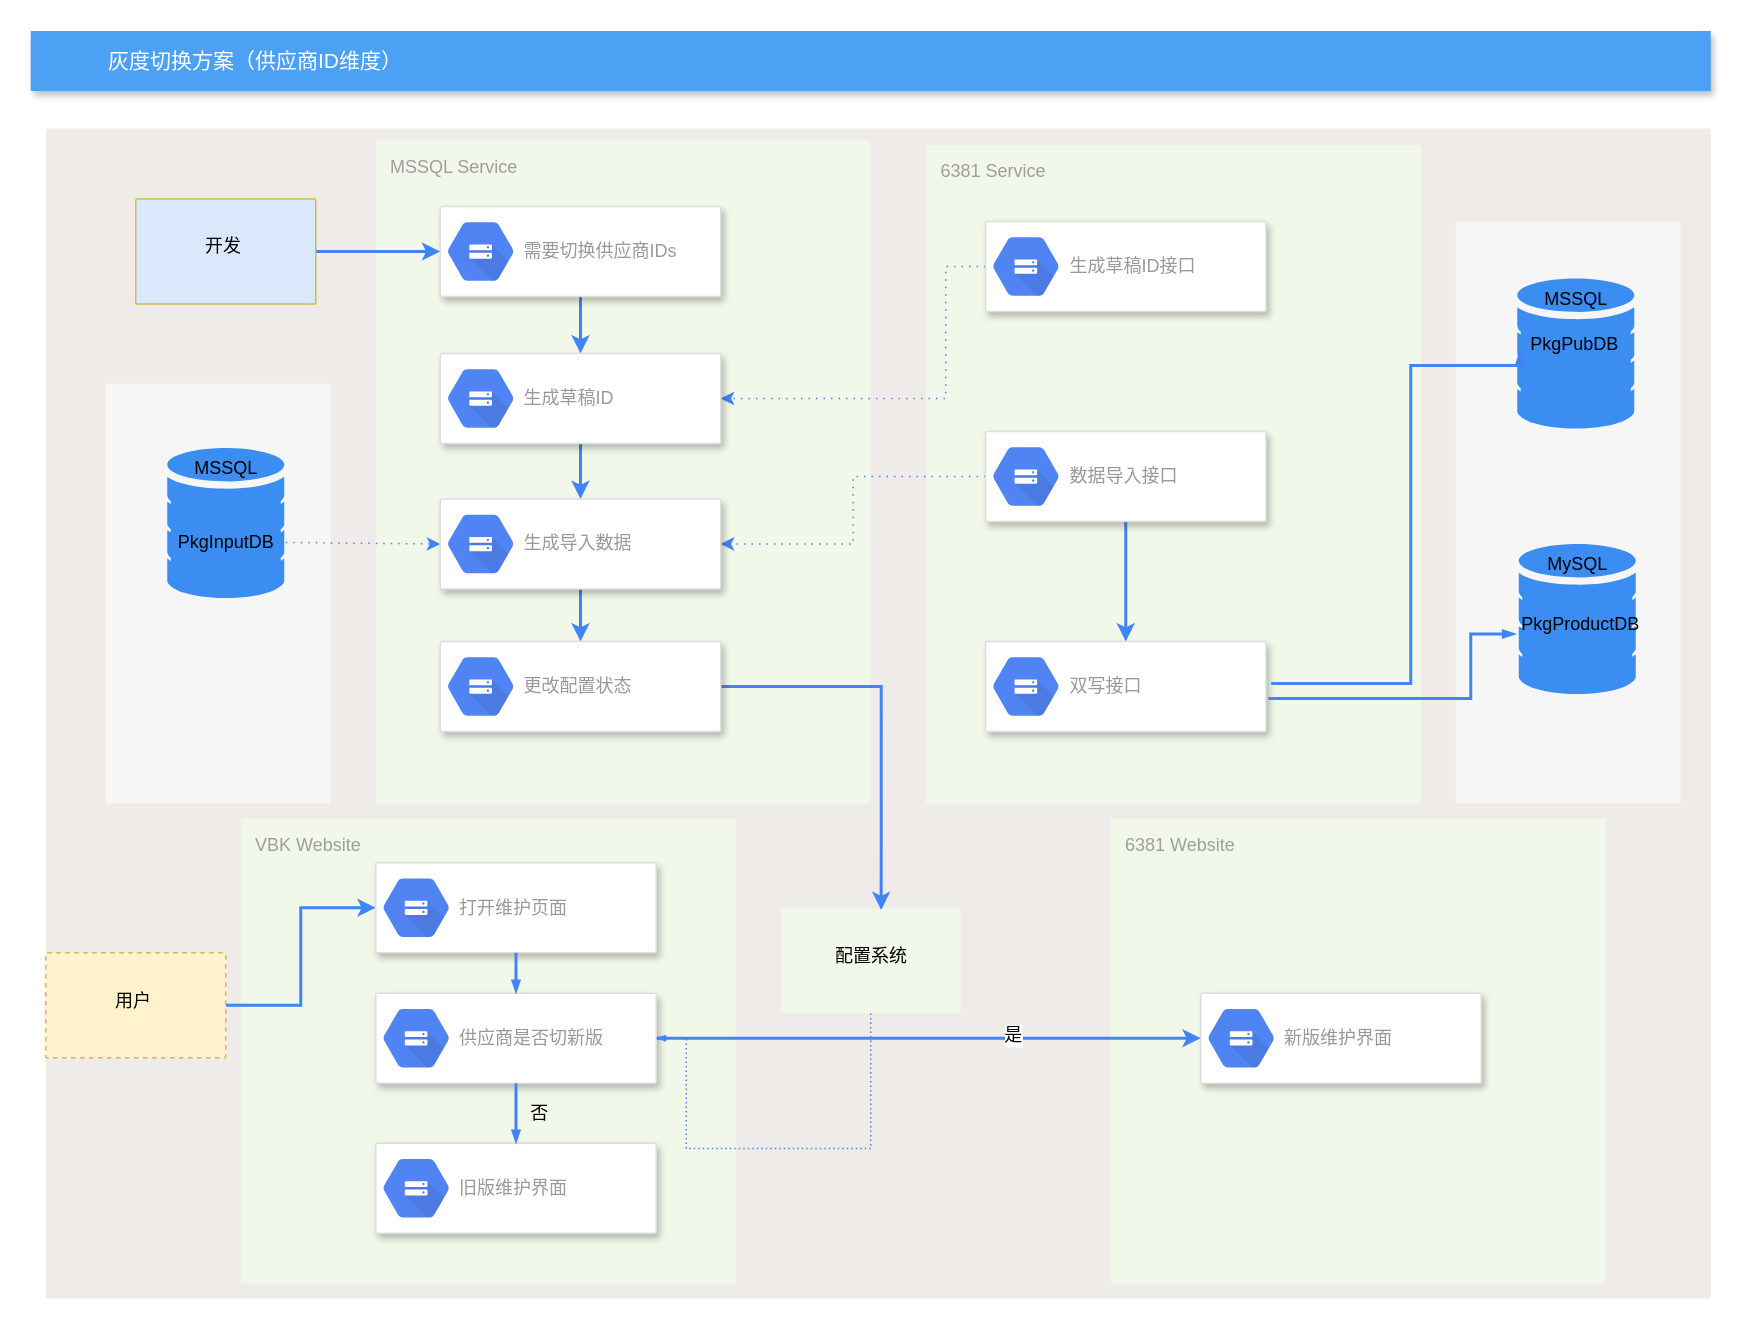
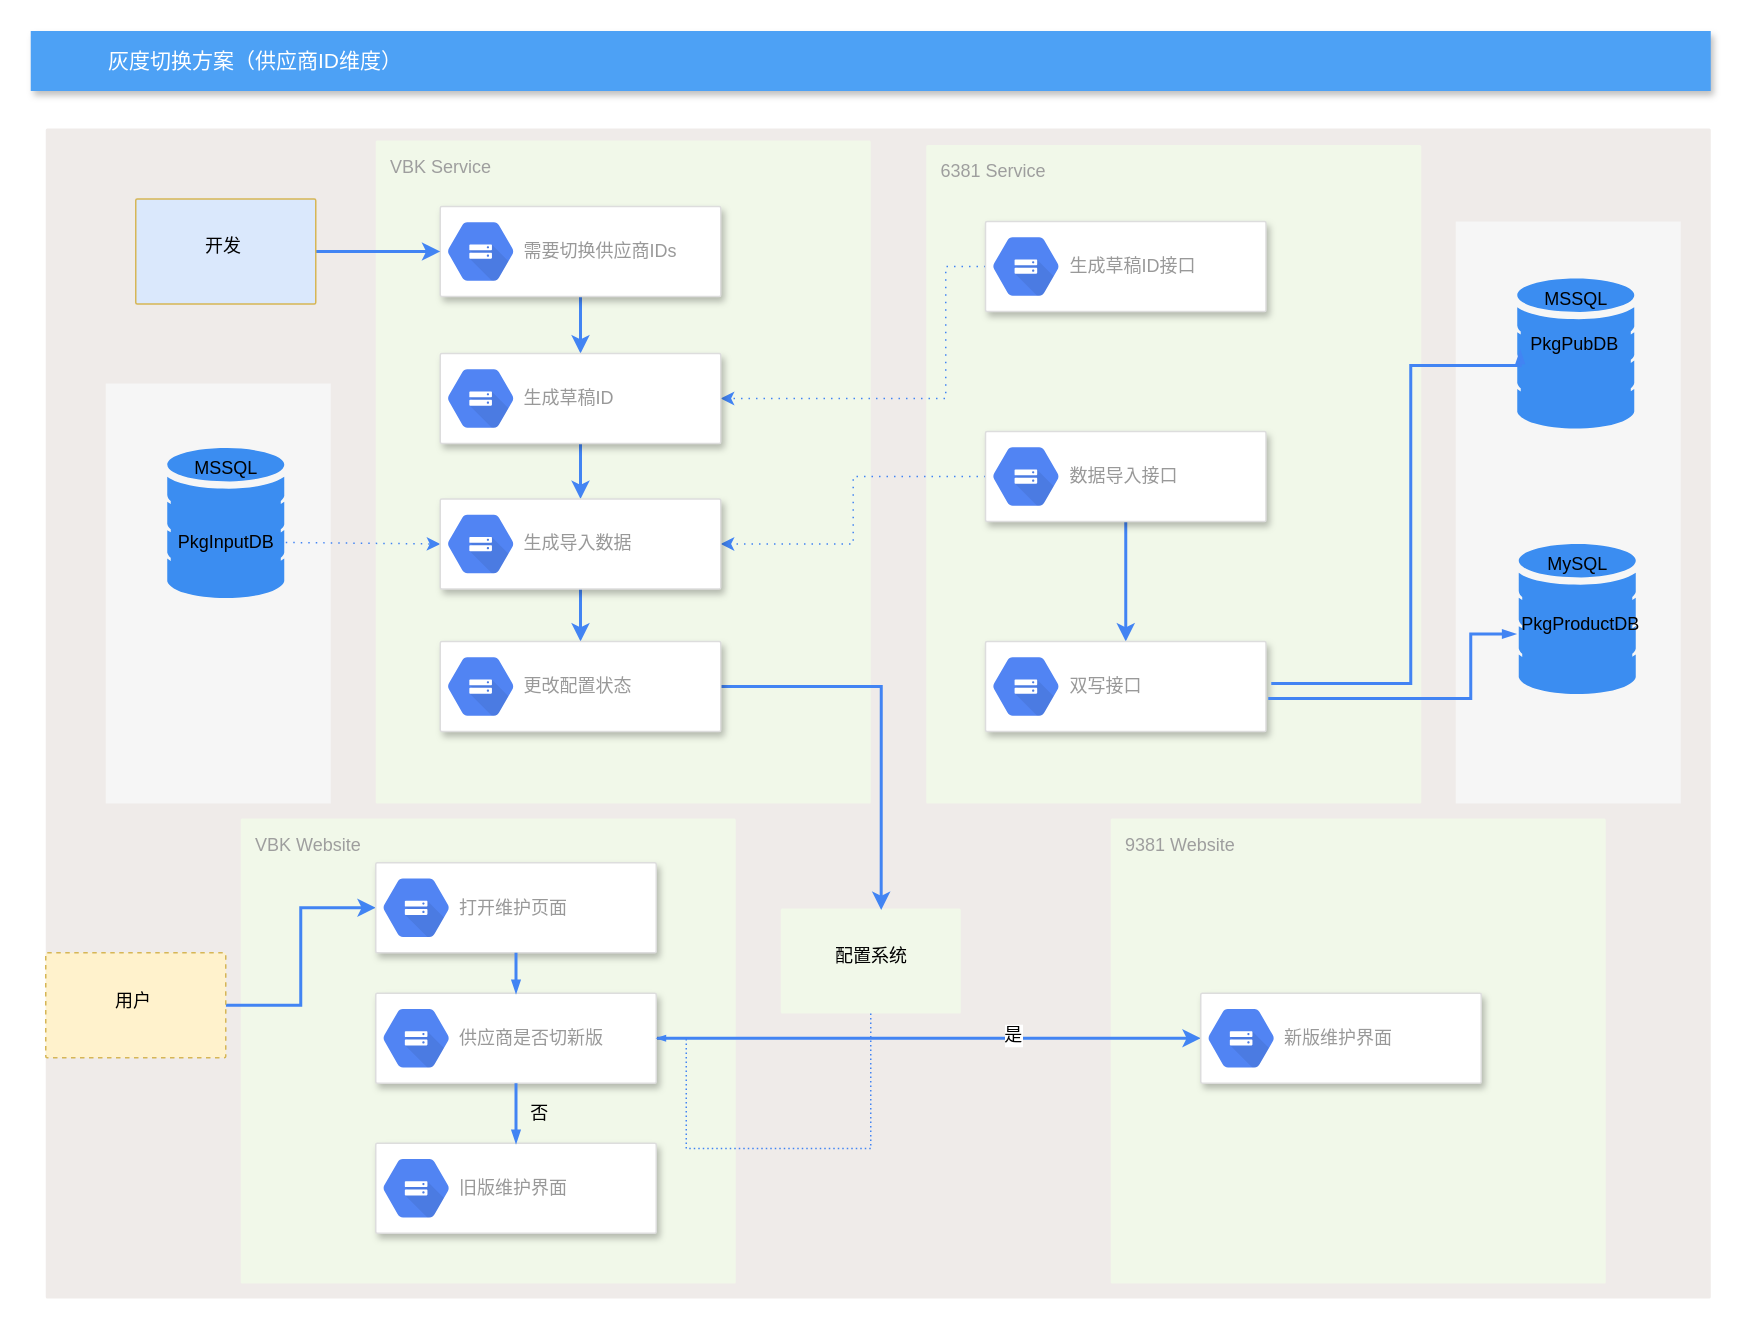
(452, 168) -> (442, 168)
(1182, 846) -> (1182, 846)
